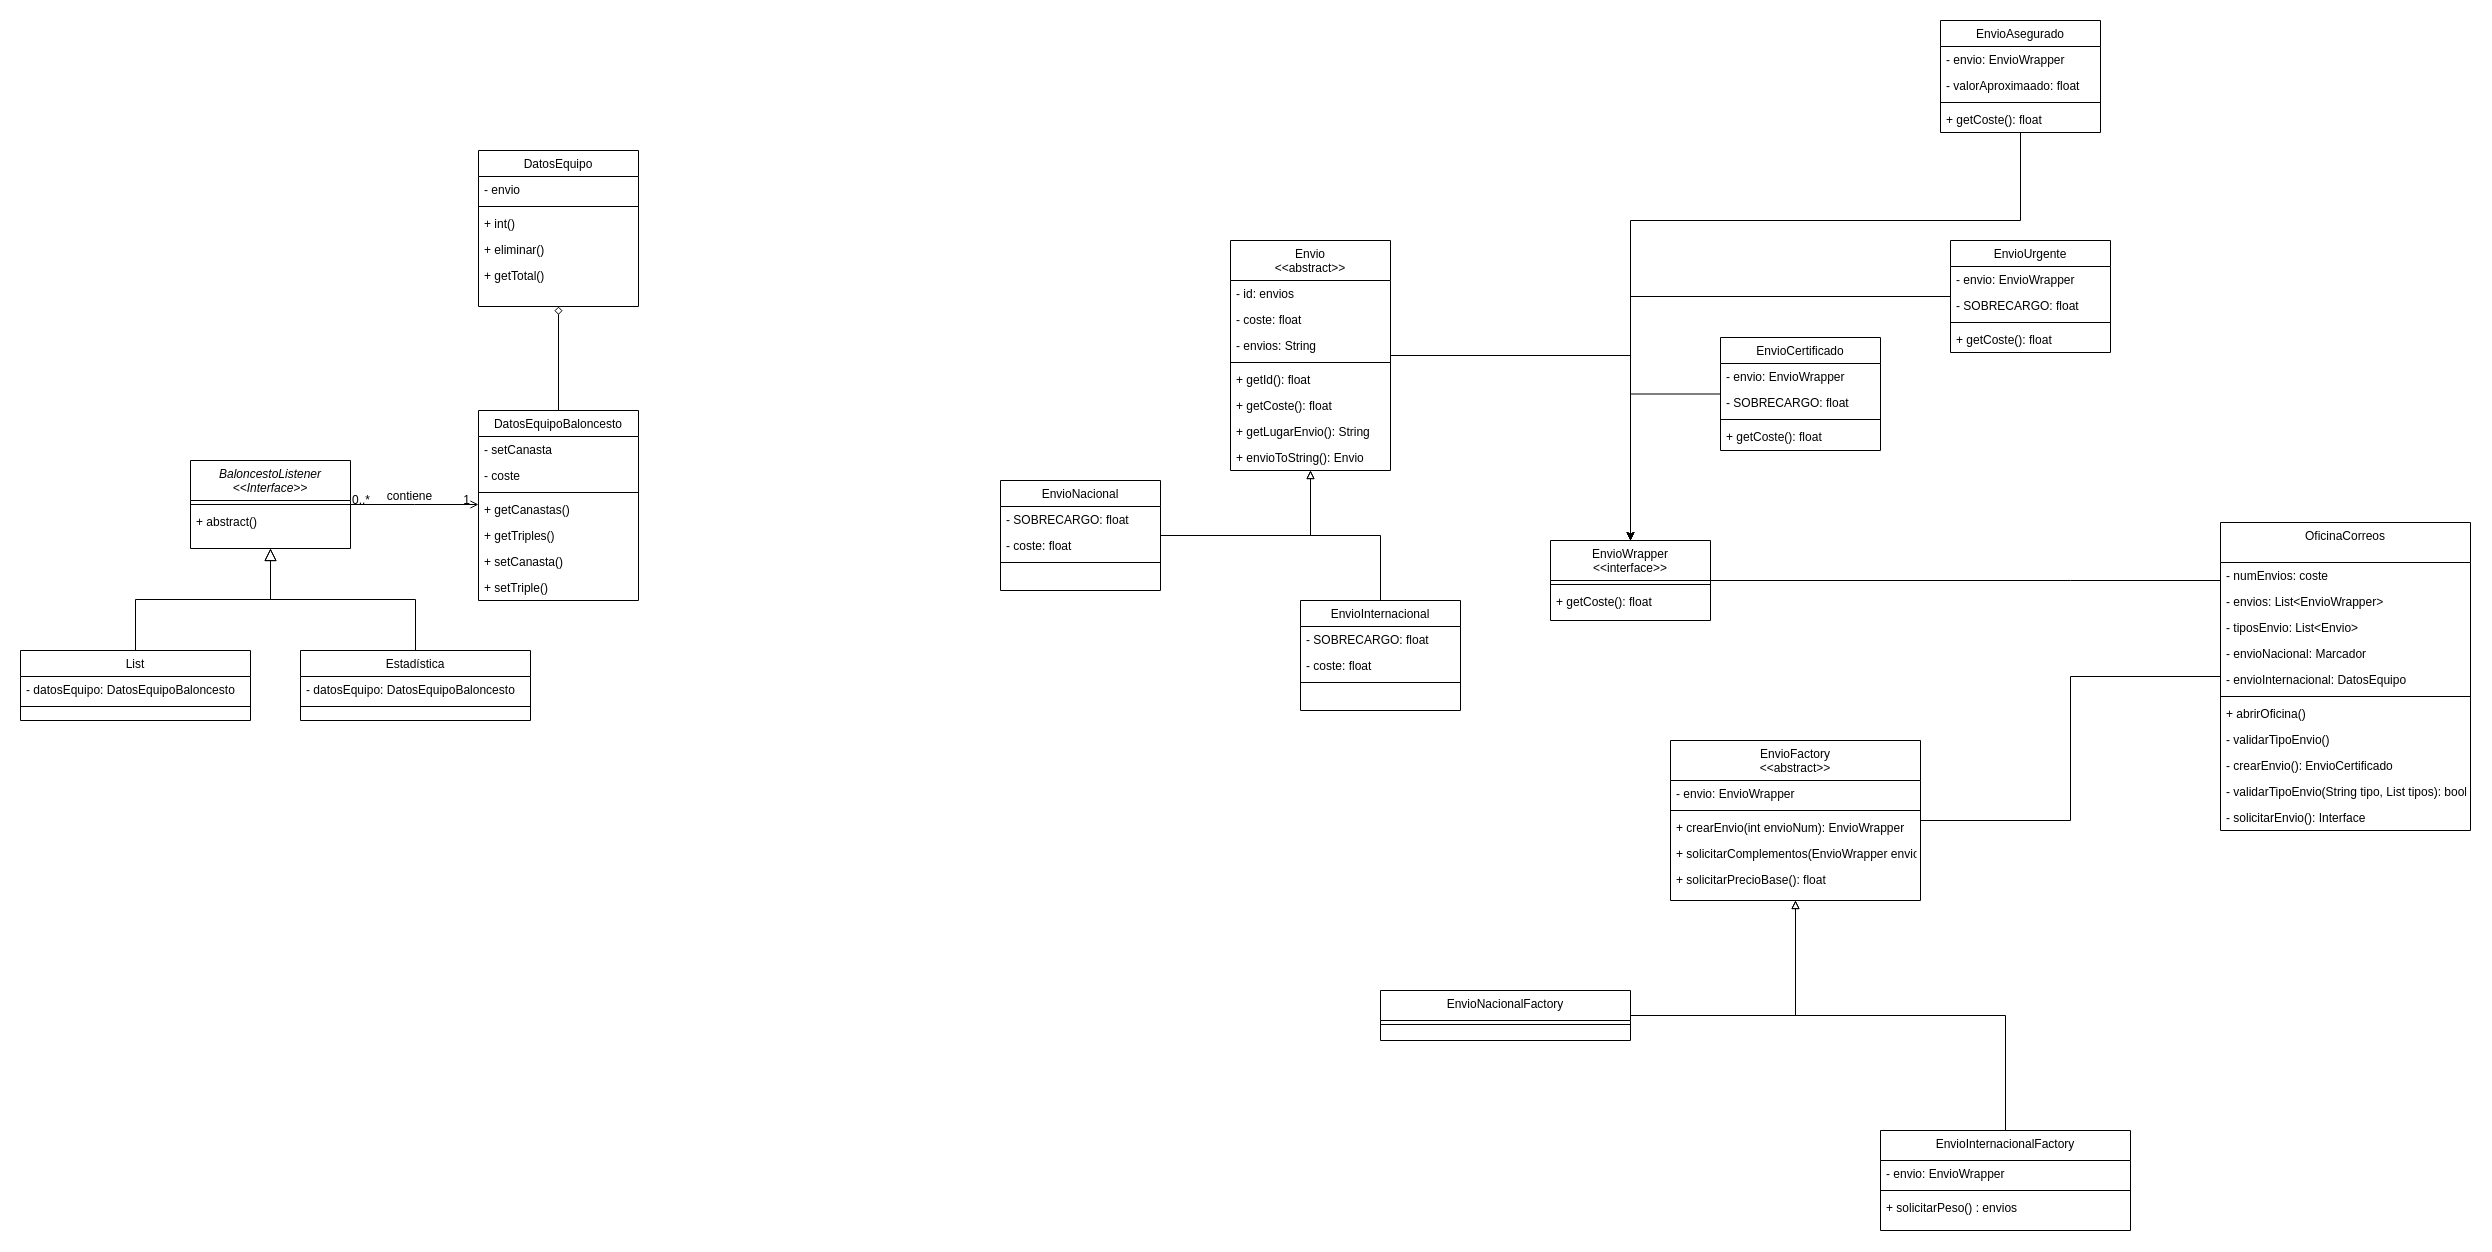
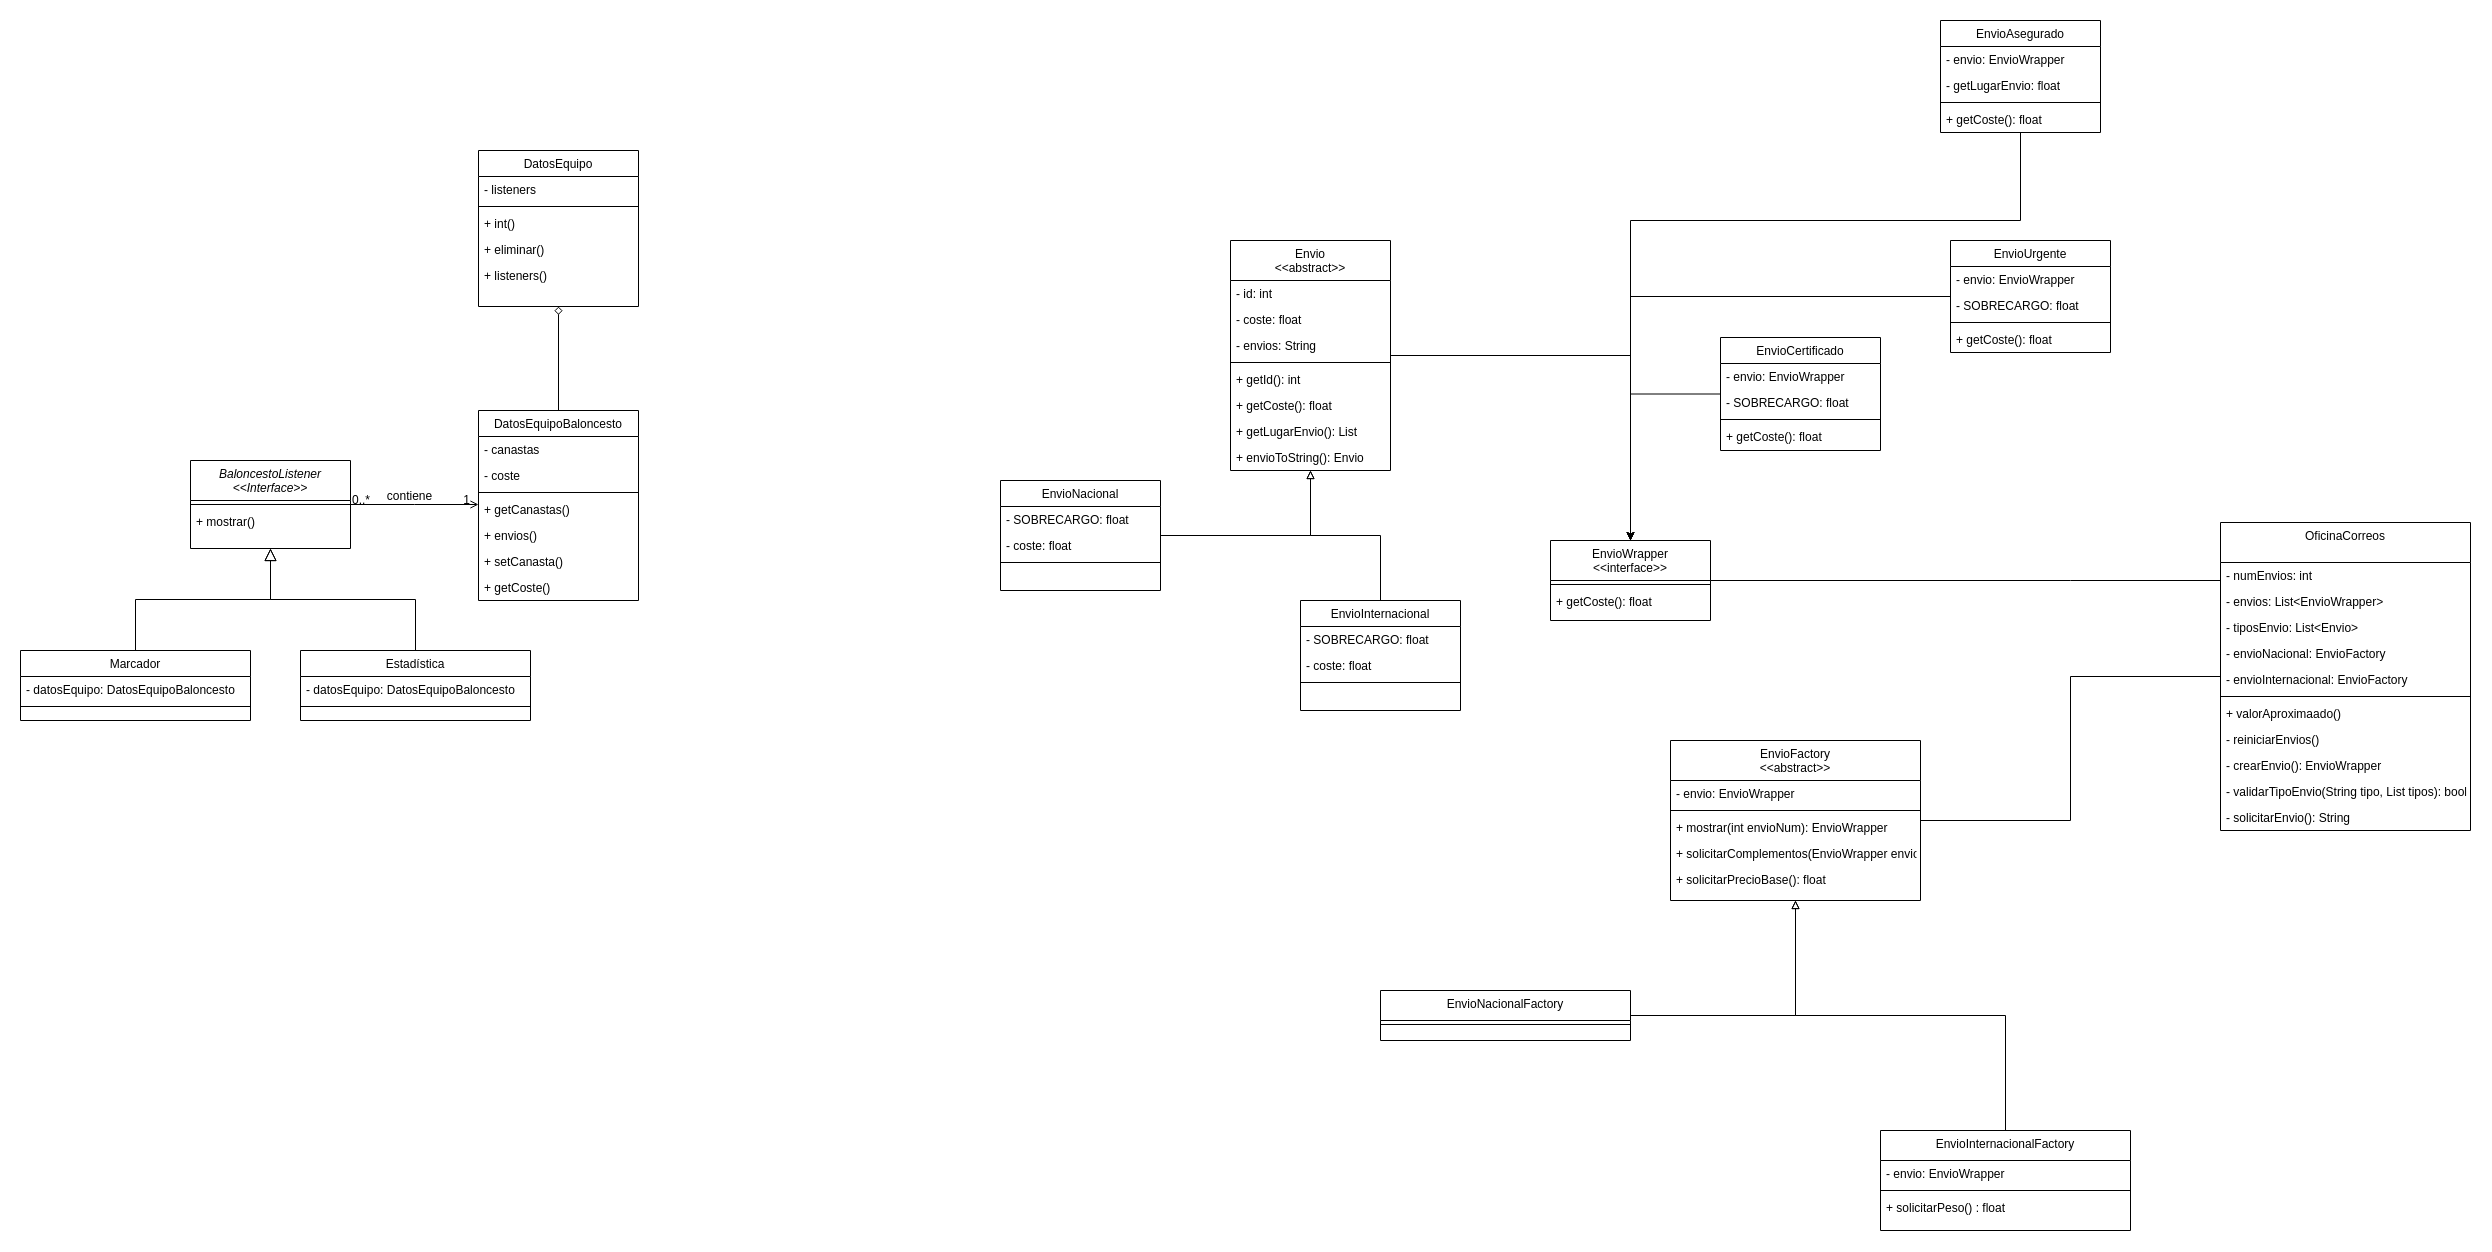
(2021, 86) -> (2012, 86)
(504, 190) -> (516, 190)
(521, 276) -> (523, 276)
(1269, 294) -> (1258, 294)
(1284, 380) -> (1277, 380)
(1312, 432) -> (1305, 432)
(523, 450) -> (516, 450)
(235, 522) -> (231, 522)
(526, 536) -> (514, 536)
(2280, 576) -> (2272, 576)
(523, 588) -> (523, 588)
(2301, 654) -> (2313, 654)
(135, 664) -> (135, 664)
(2326, 680) -> (2329, 680)
(2274, 714) -> (2289, 714)
(2285, 740) -> (2282, 740)
(2323, 766) -> (2312, 766)
(2313, 818) -> (2301, 818)
(1798, 828) -> (1789, 828)
(1961, 1208) -> (1958, 1208)
